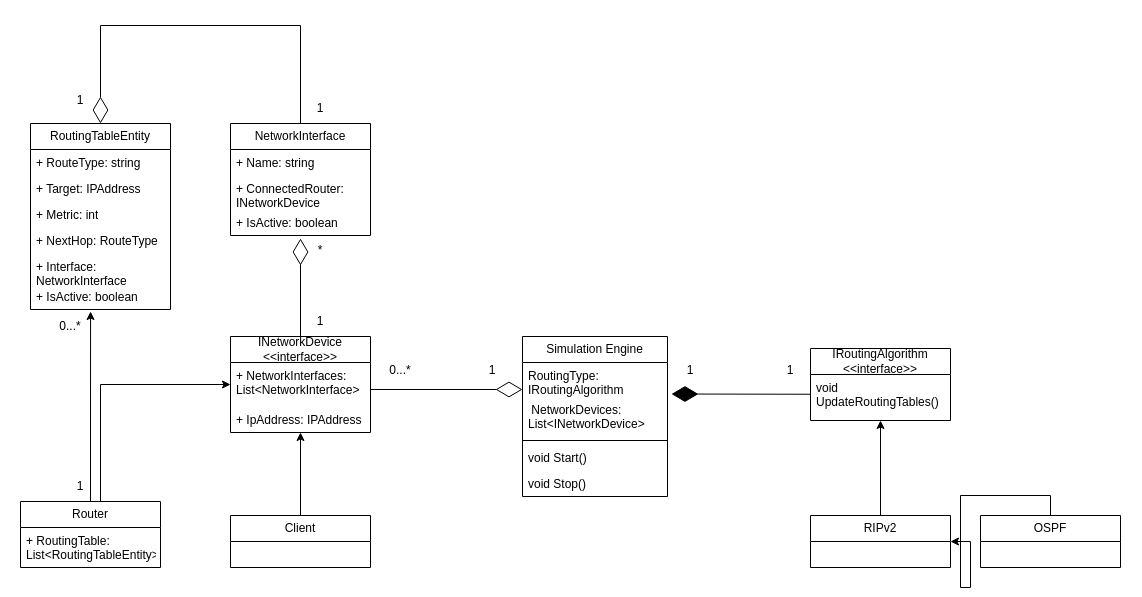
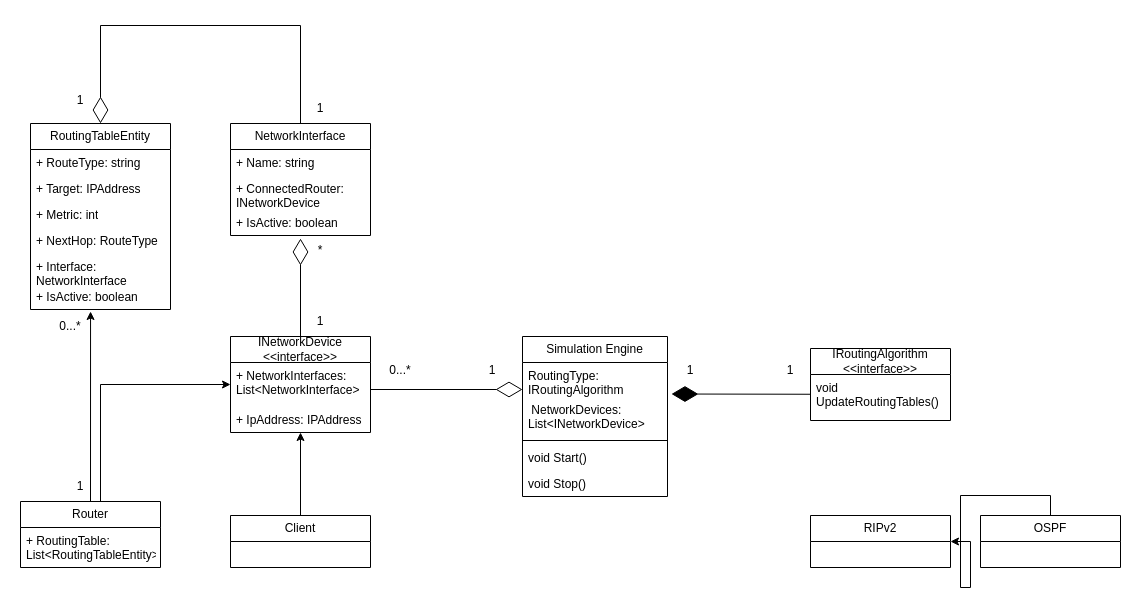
(881, 470) -> none
